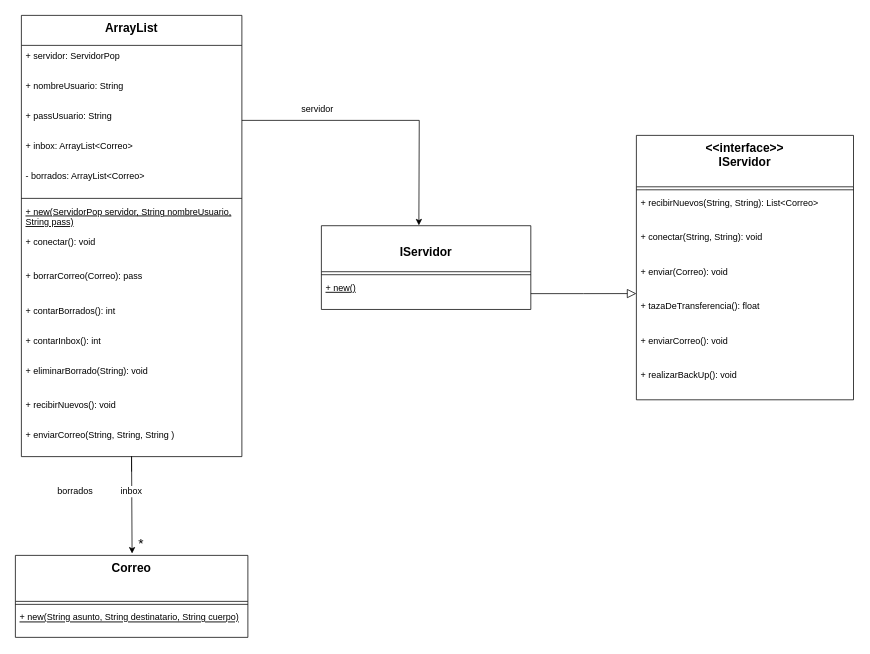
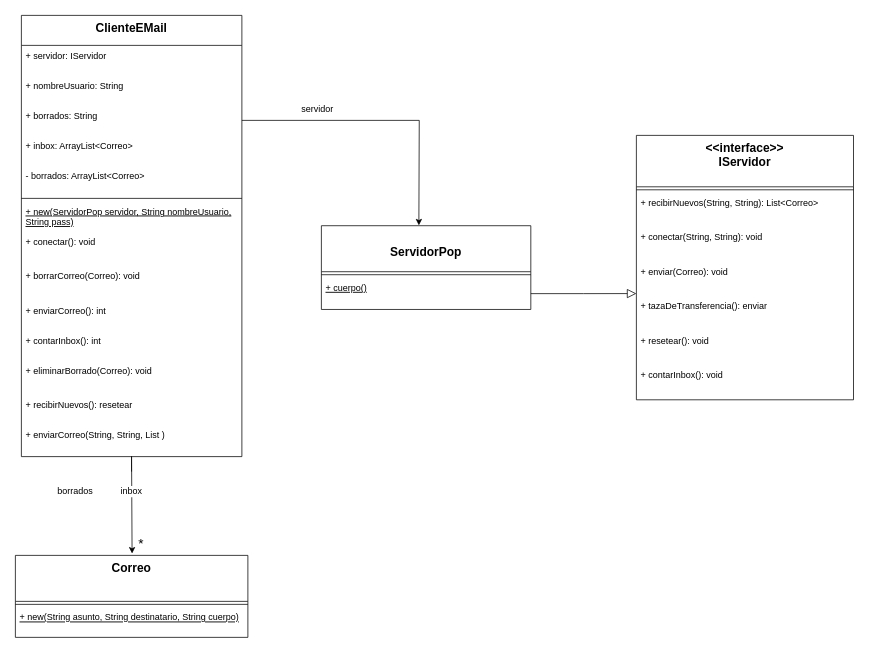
(131, 28) -> (131, 28)
(78, 56) -> (73, 56)
(73, 116) -> (66, 116)
(426, 252) -> (426, 252)
(93, 276) -> (91, 276)
(342, 288) -> (350, 288)
(710, 306) -> (713, 306)
(79, 311) -> (73, 311)
(690, 341) -> (681, 341)
(94, 371) -> (95, 371)
(694, 375) -> (689, 375)
(76, 405) -> (88, 405)
(112, 435) -> (107, 435)
